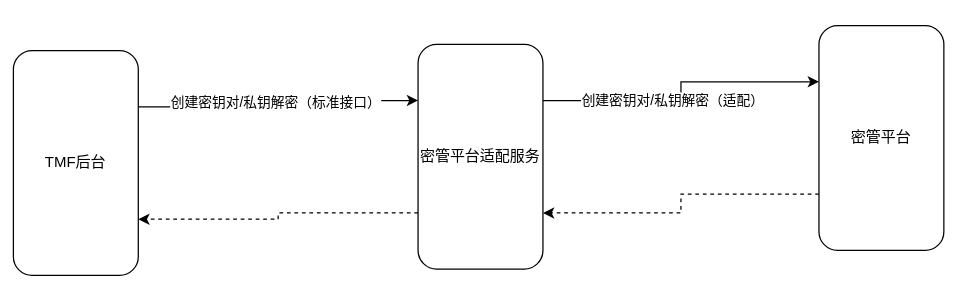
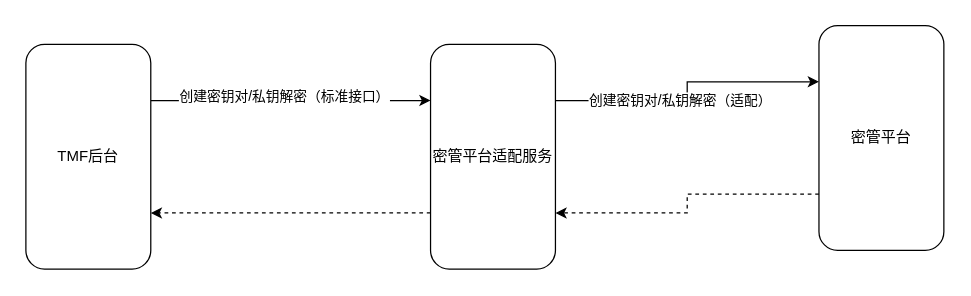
(481, 157) -> (493, 157)
(76, 163) -> (88, 157)
